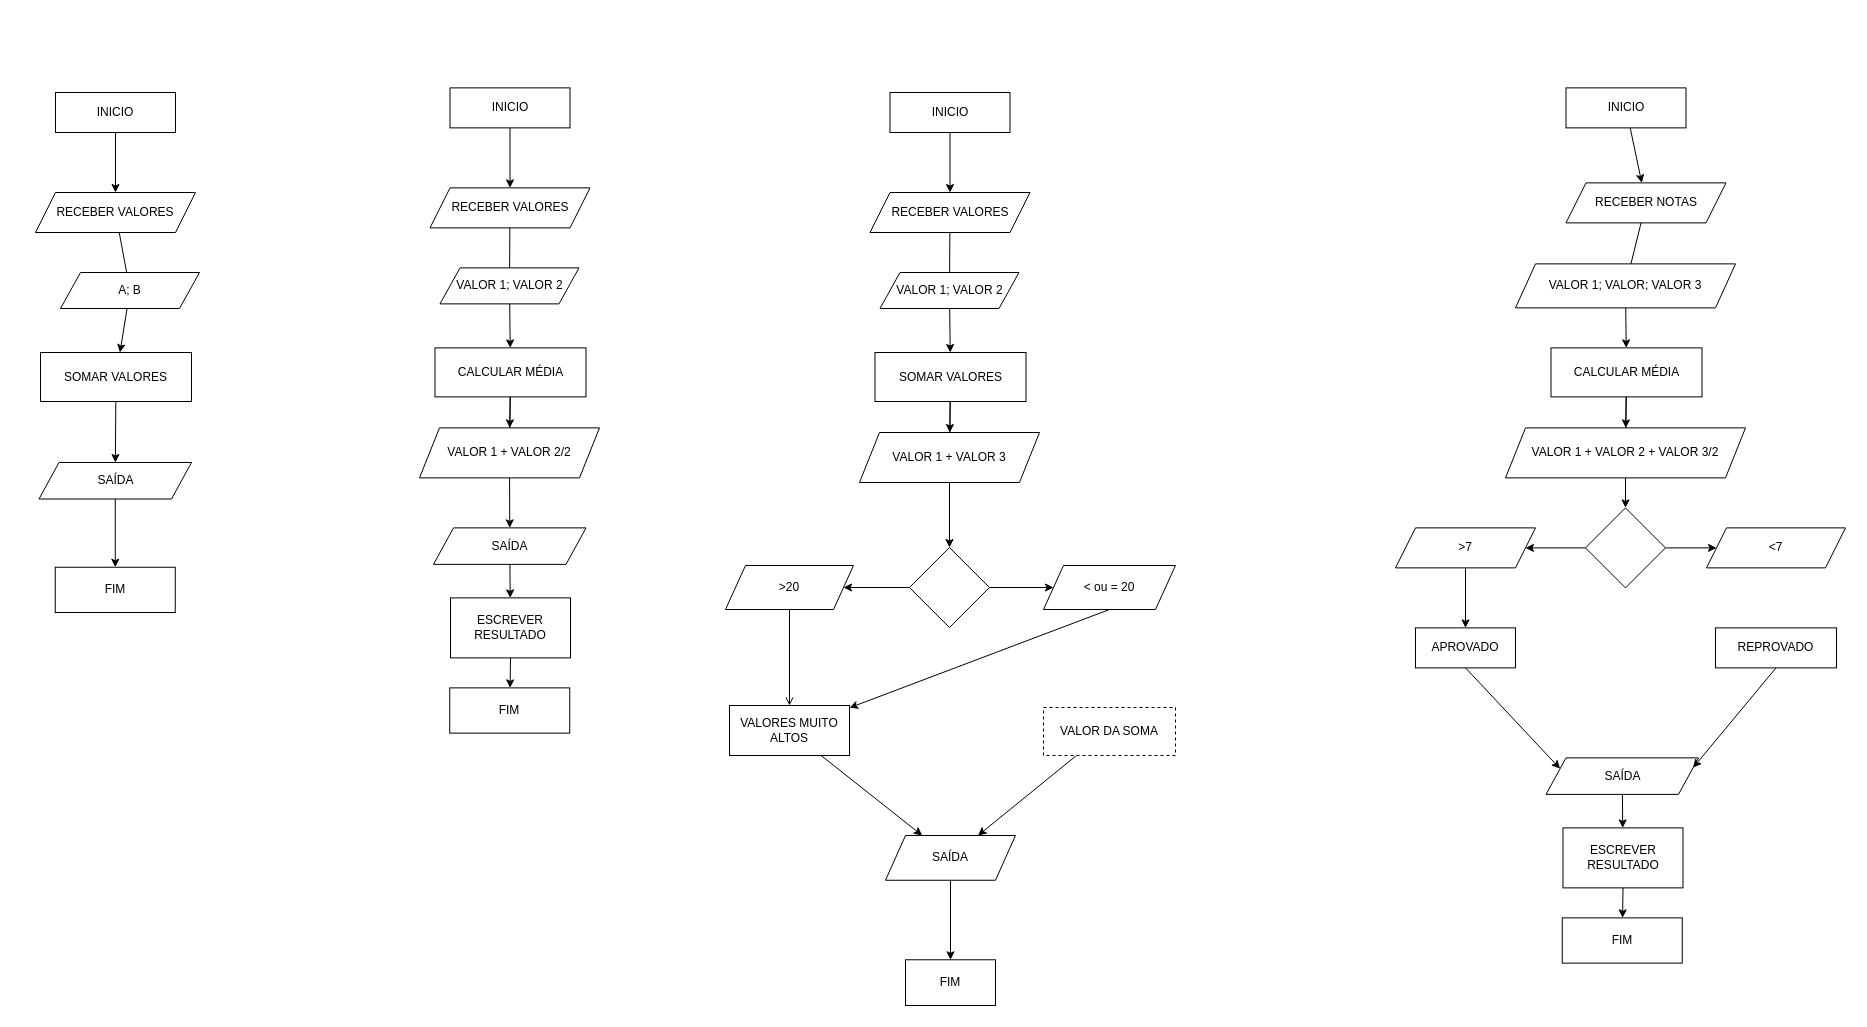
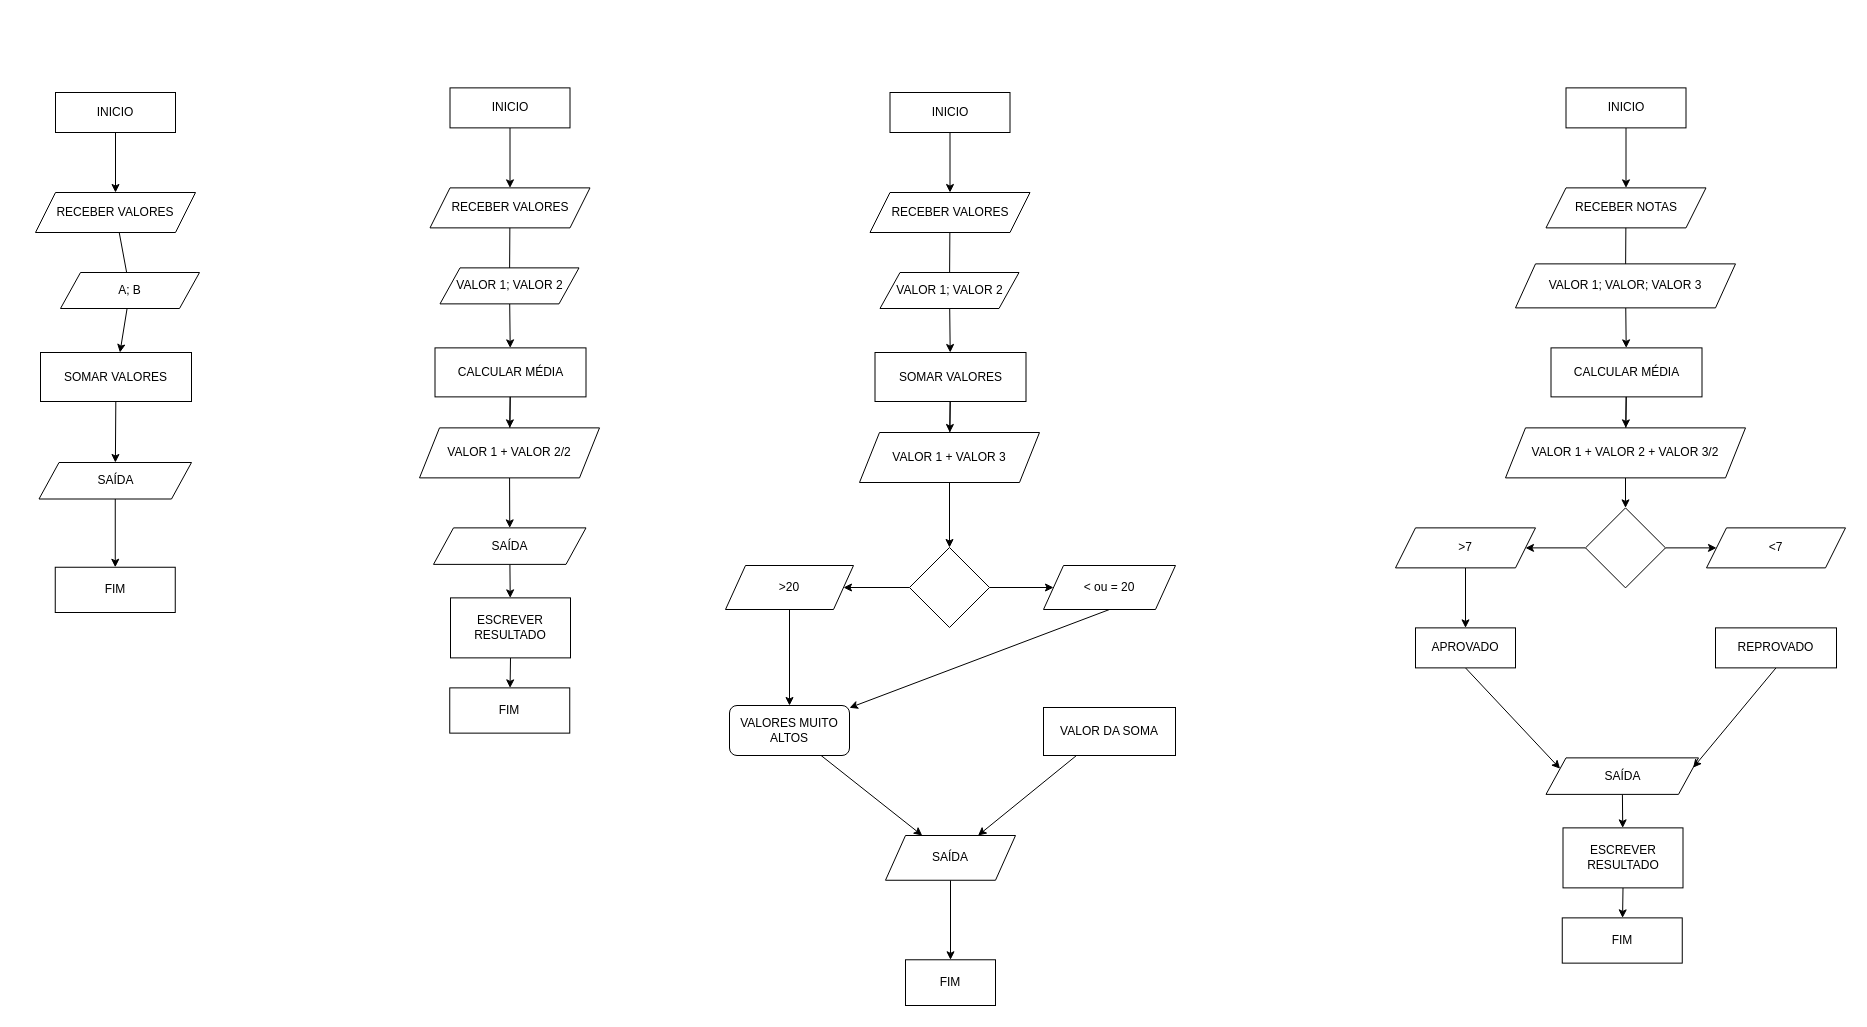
(1646, 203) -> (1626, 208)
(790, 698) -> (790, 697)
(790, 731) -> (790, 731)
(1110, 732) -> (1110, 732)
